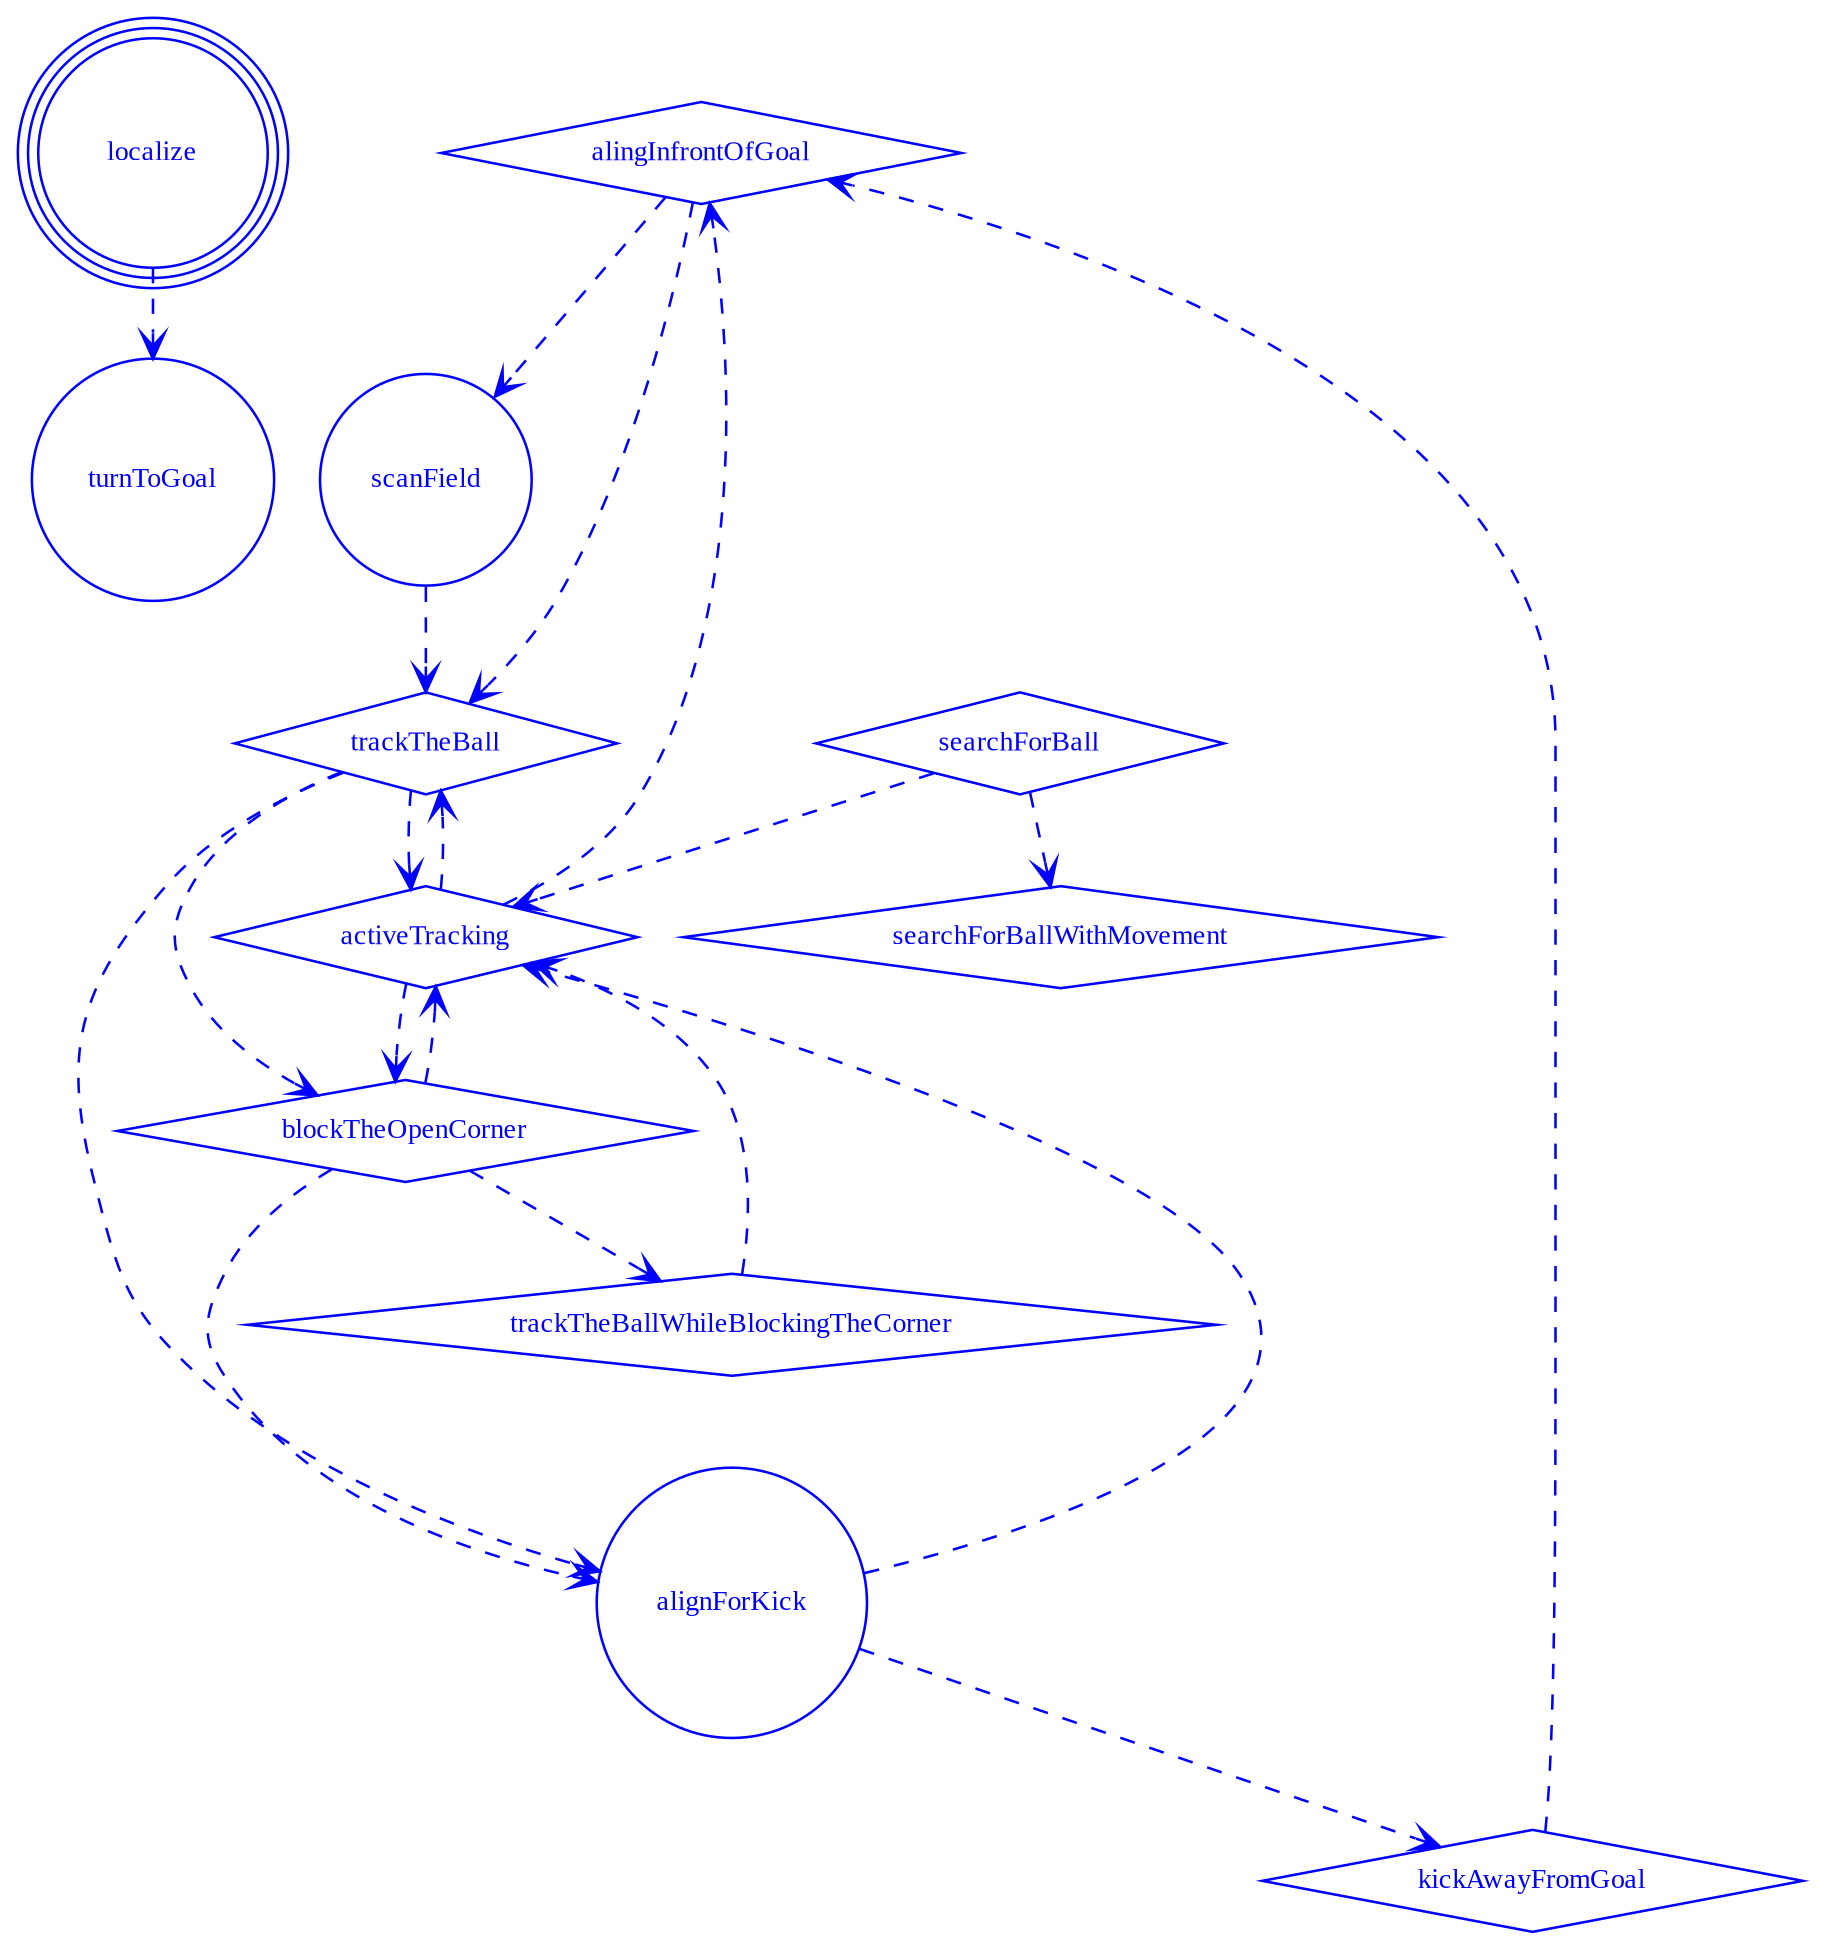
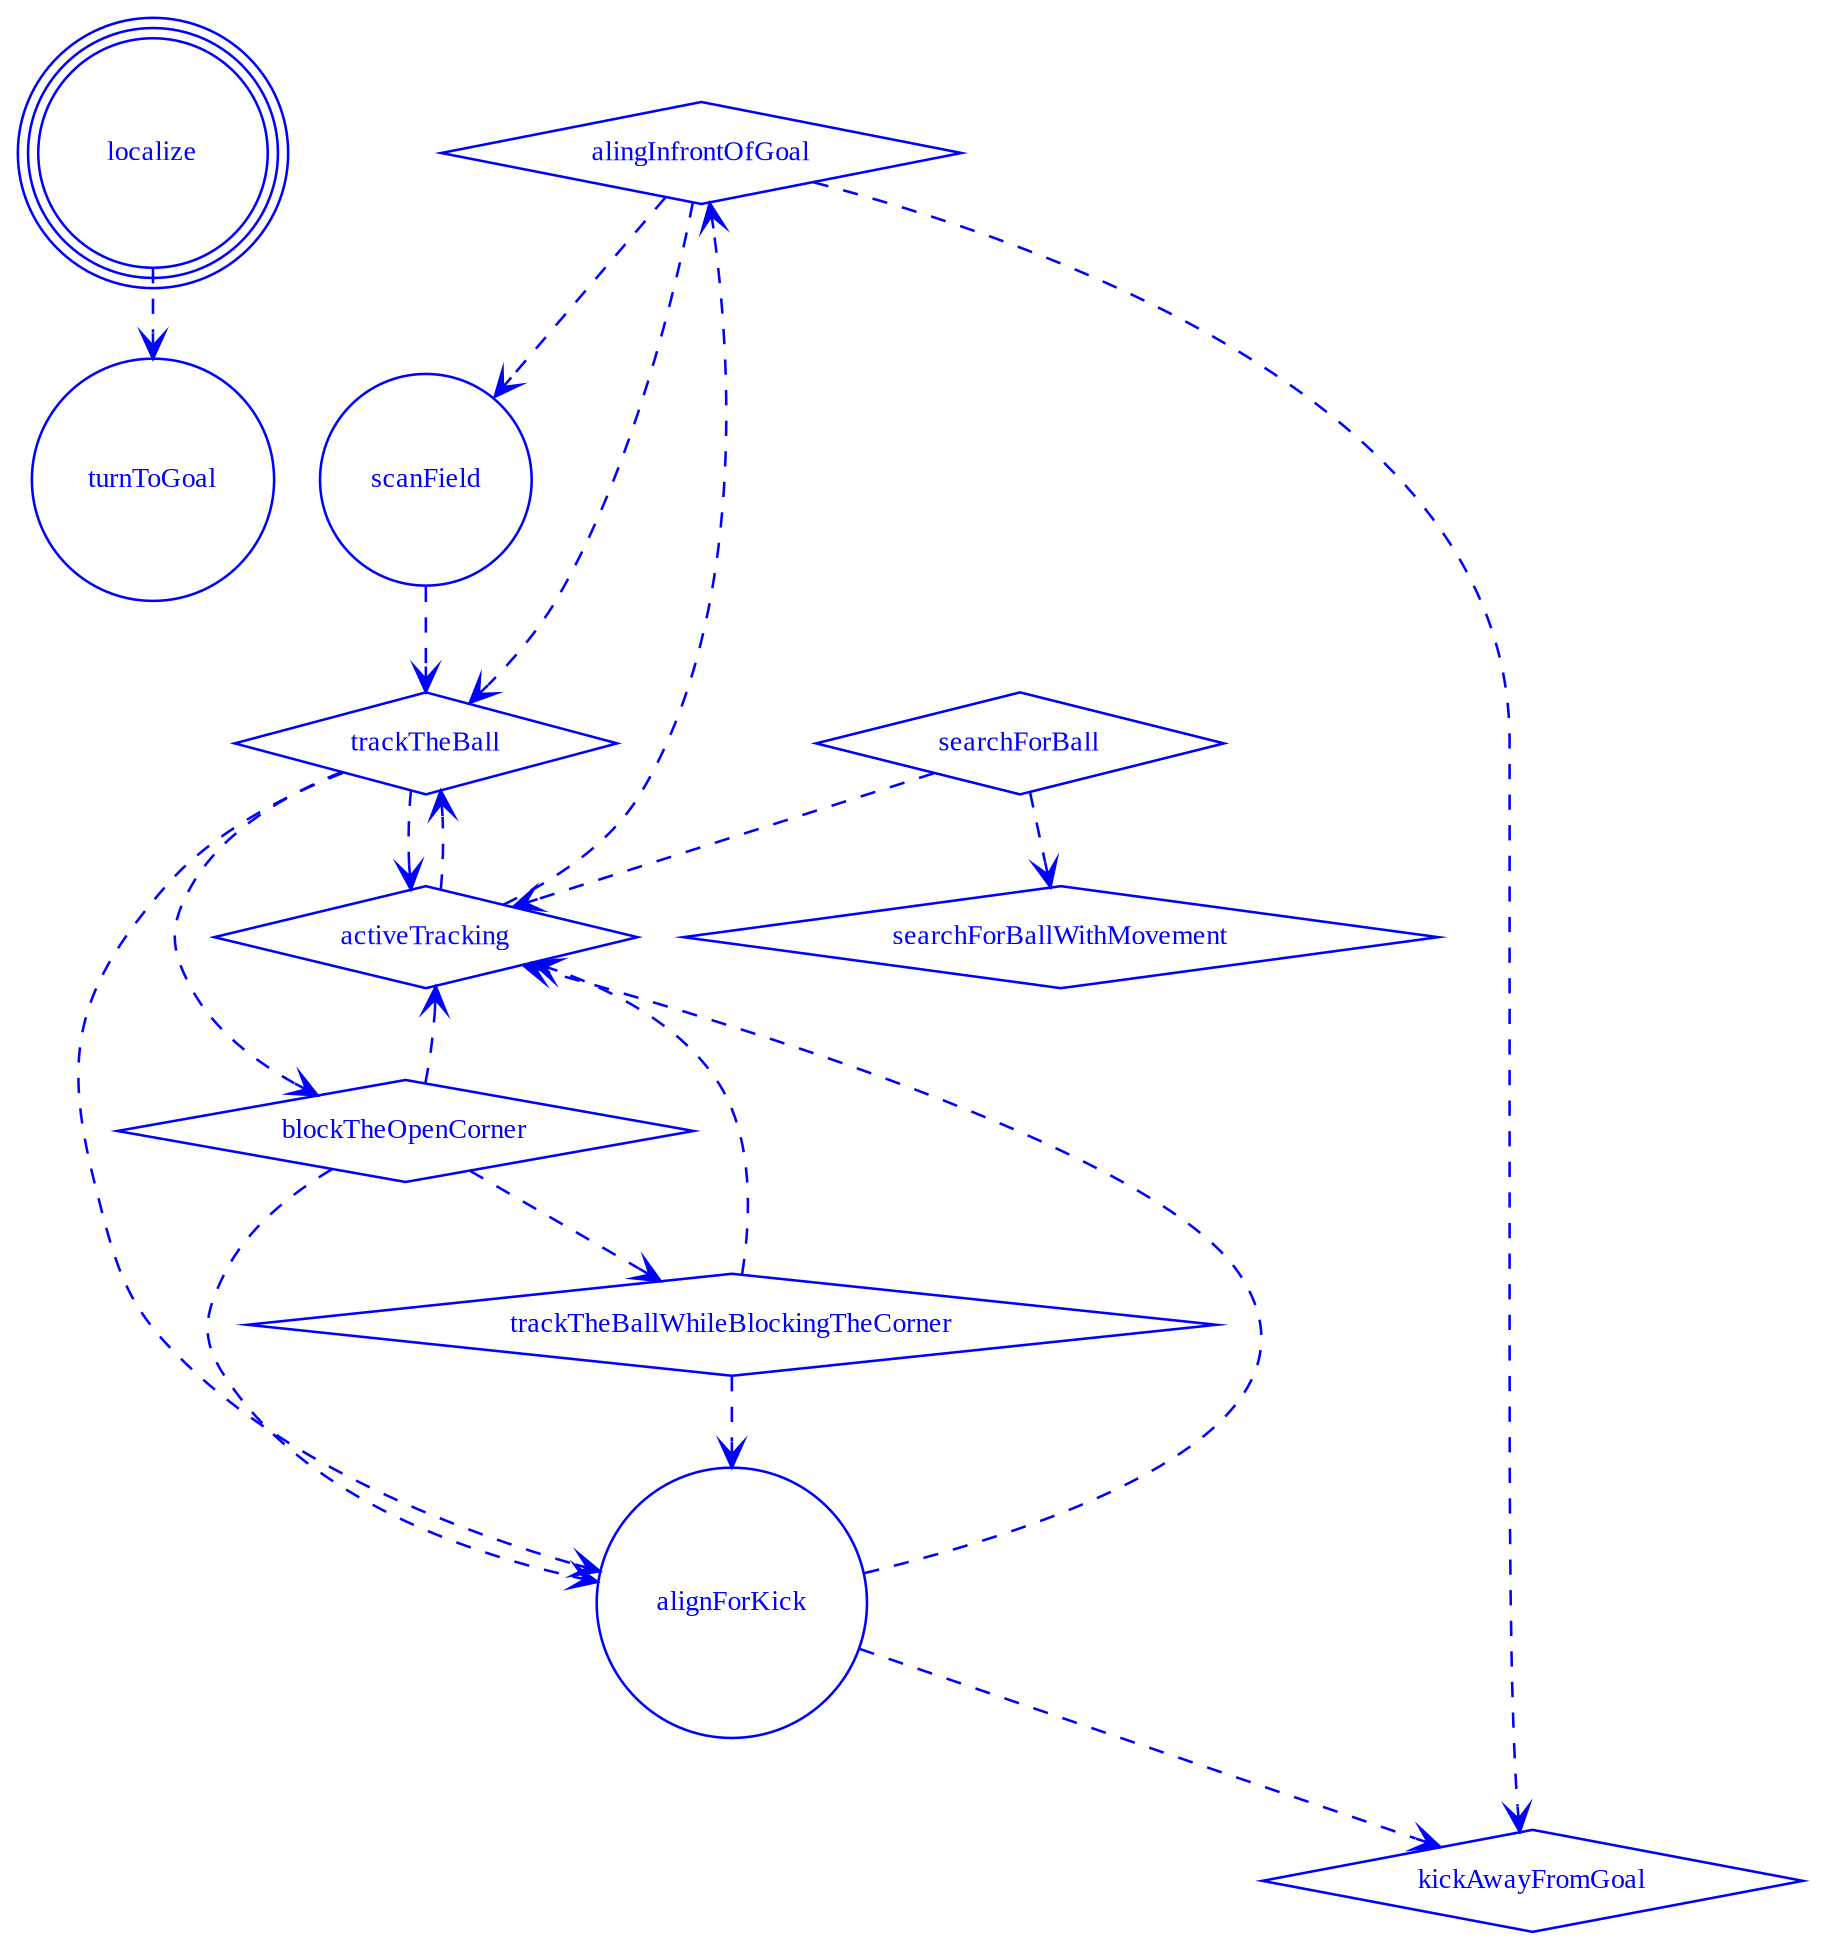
(1556, 807) -> (1510, 796)
(400, 1019) -> none
none -> (732, 1409)
